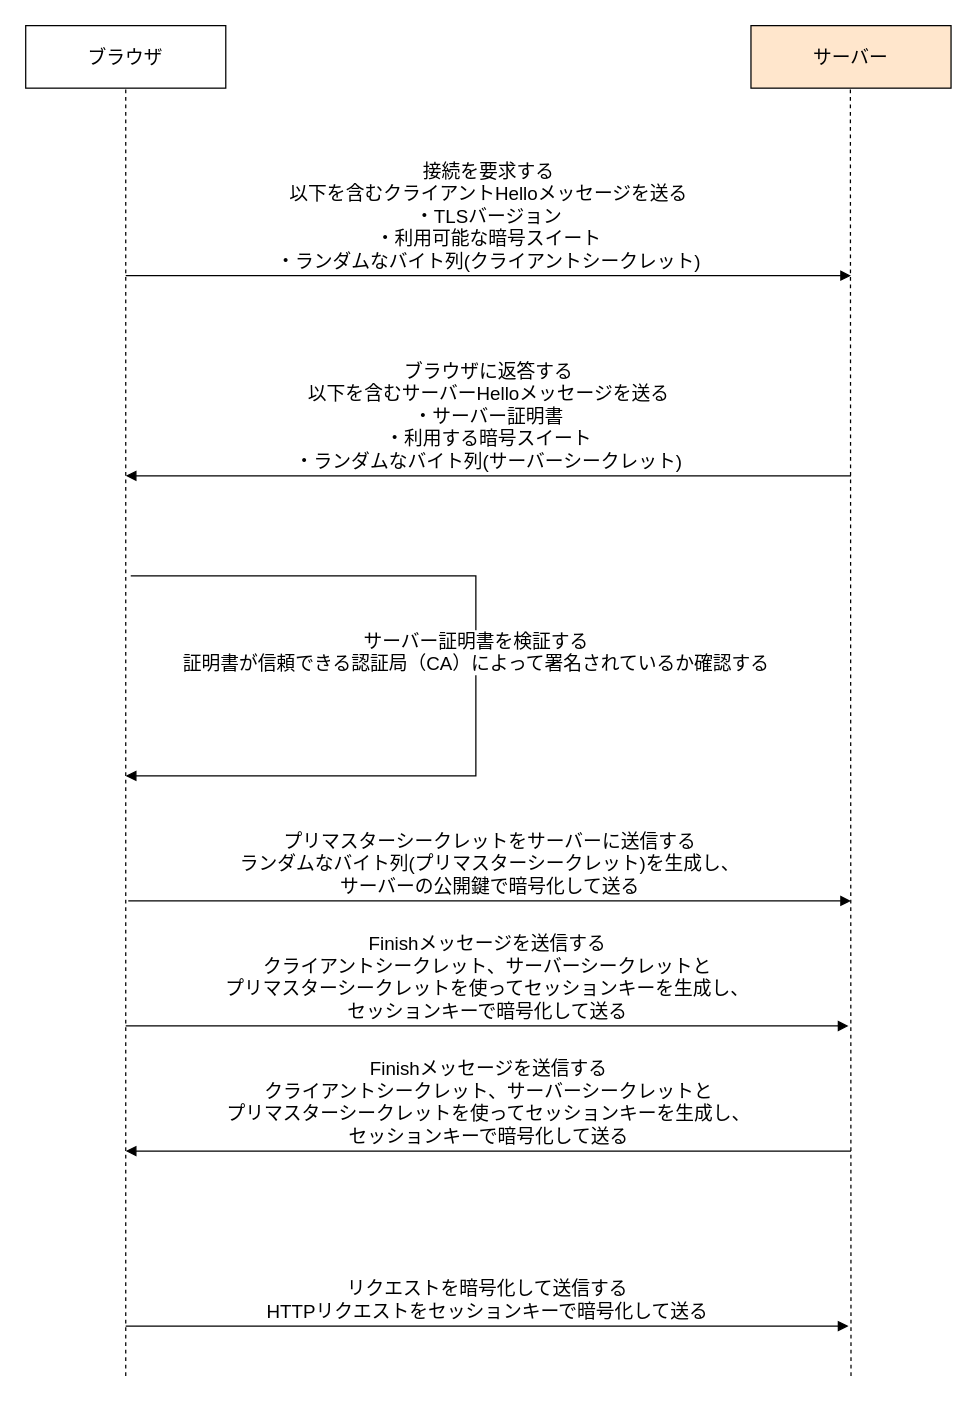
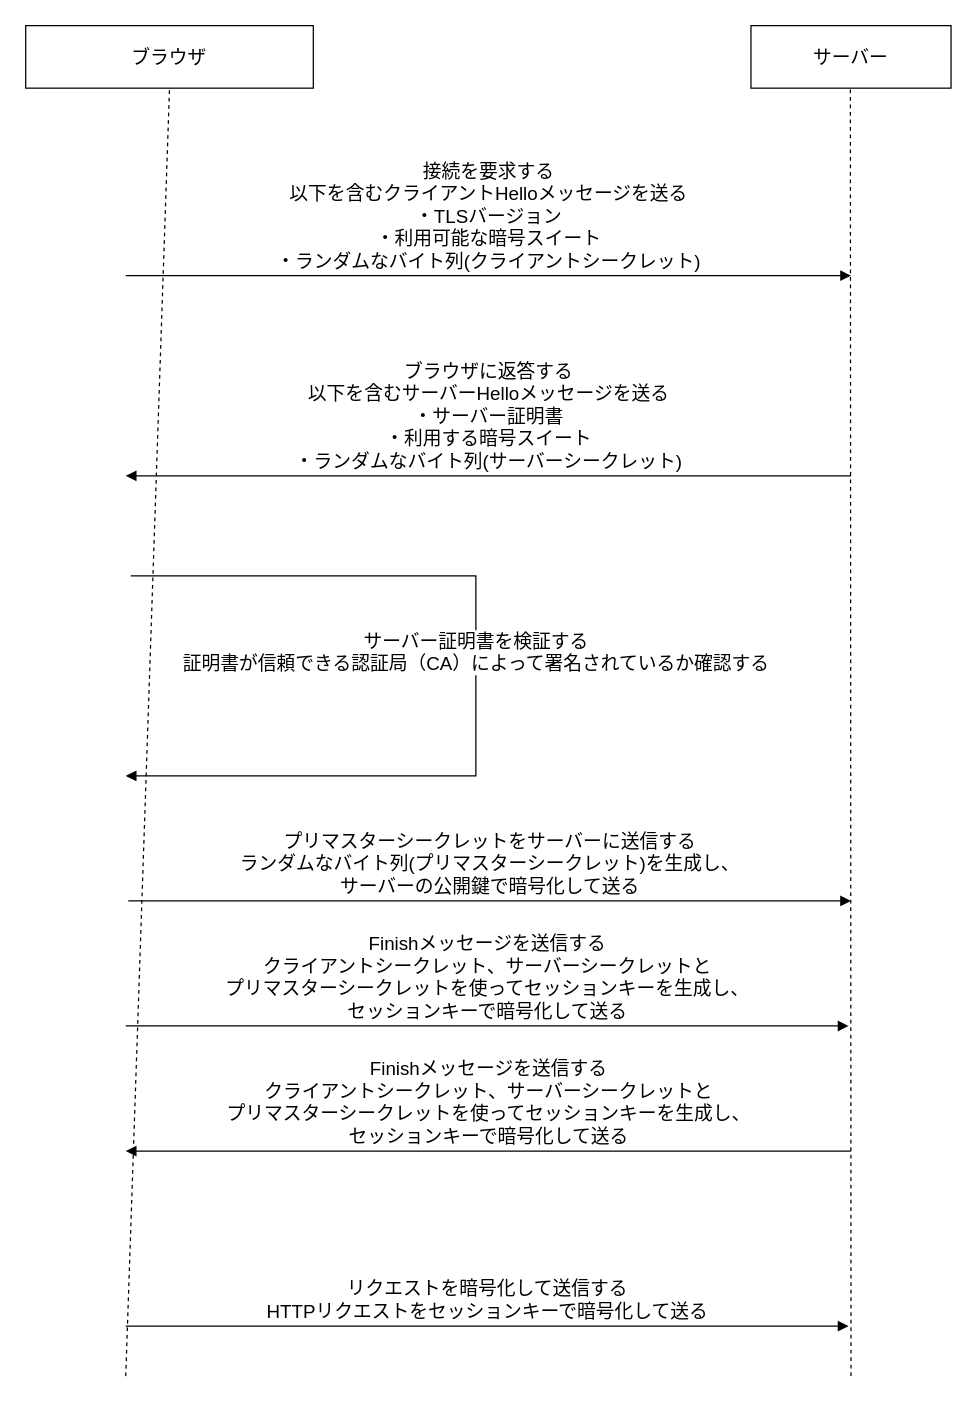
(126, 57) -> (169, 57)
(851, 57) -> (851, 57)
